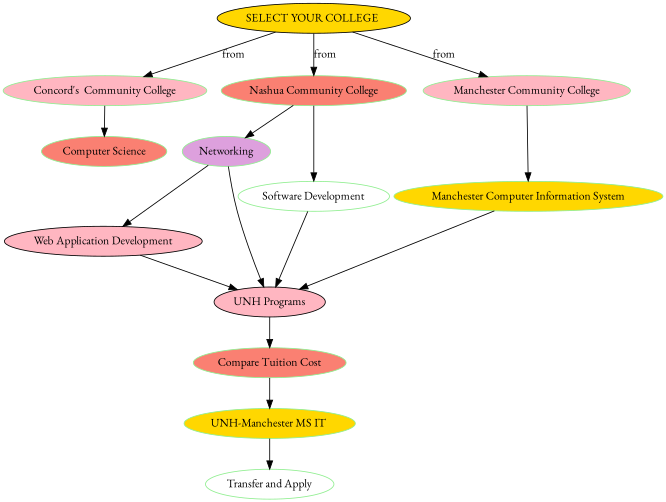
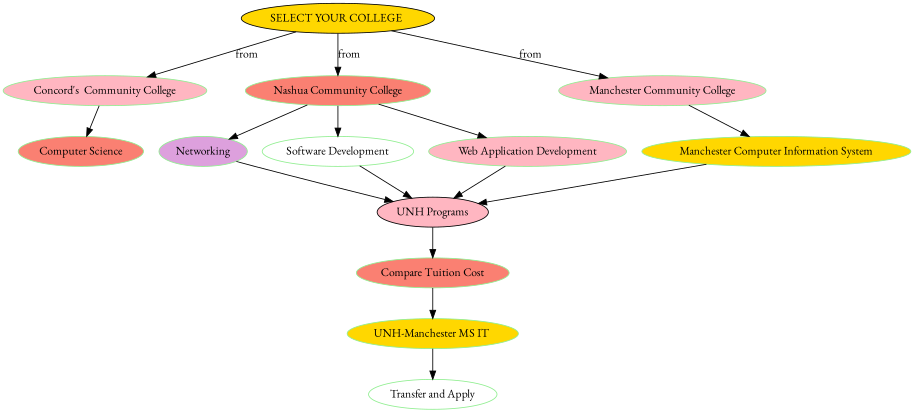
(169, 193) -> (428, 120)
(103, 241) -> (528, 151)
